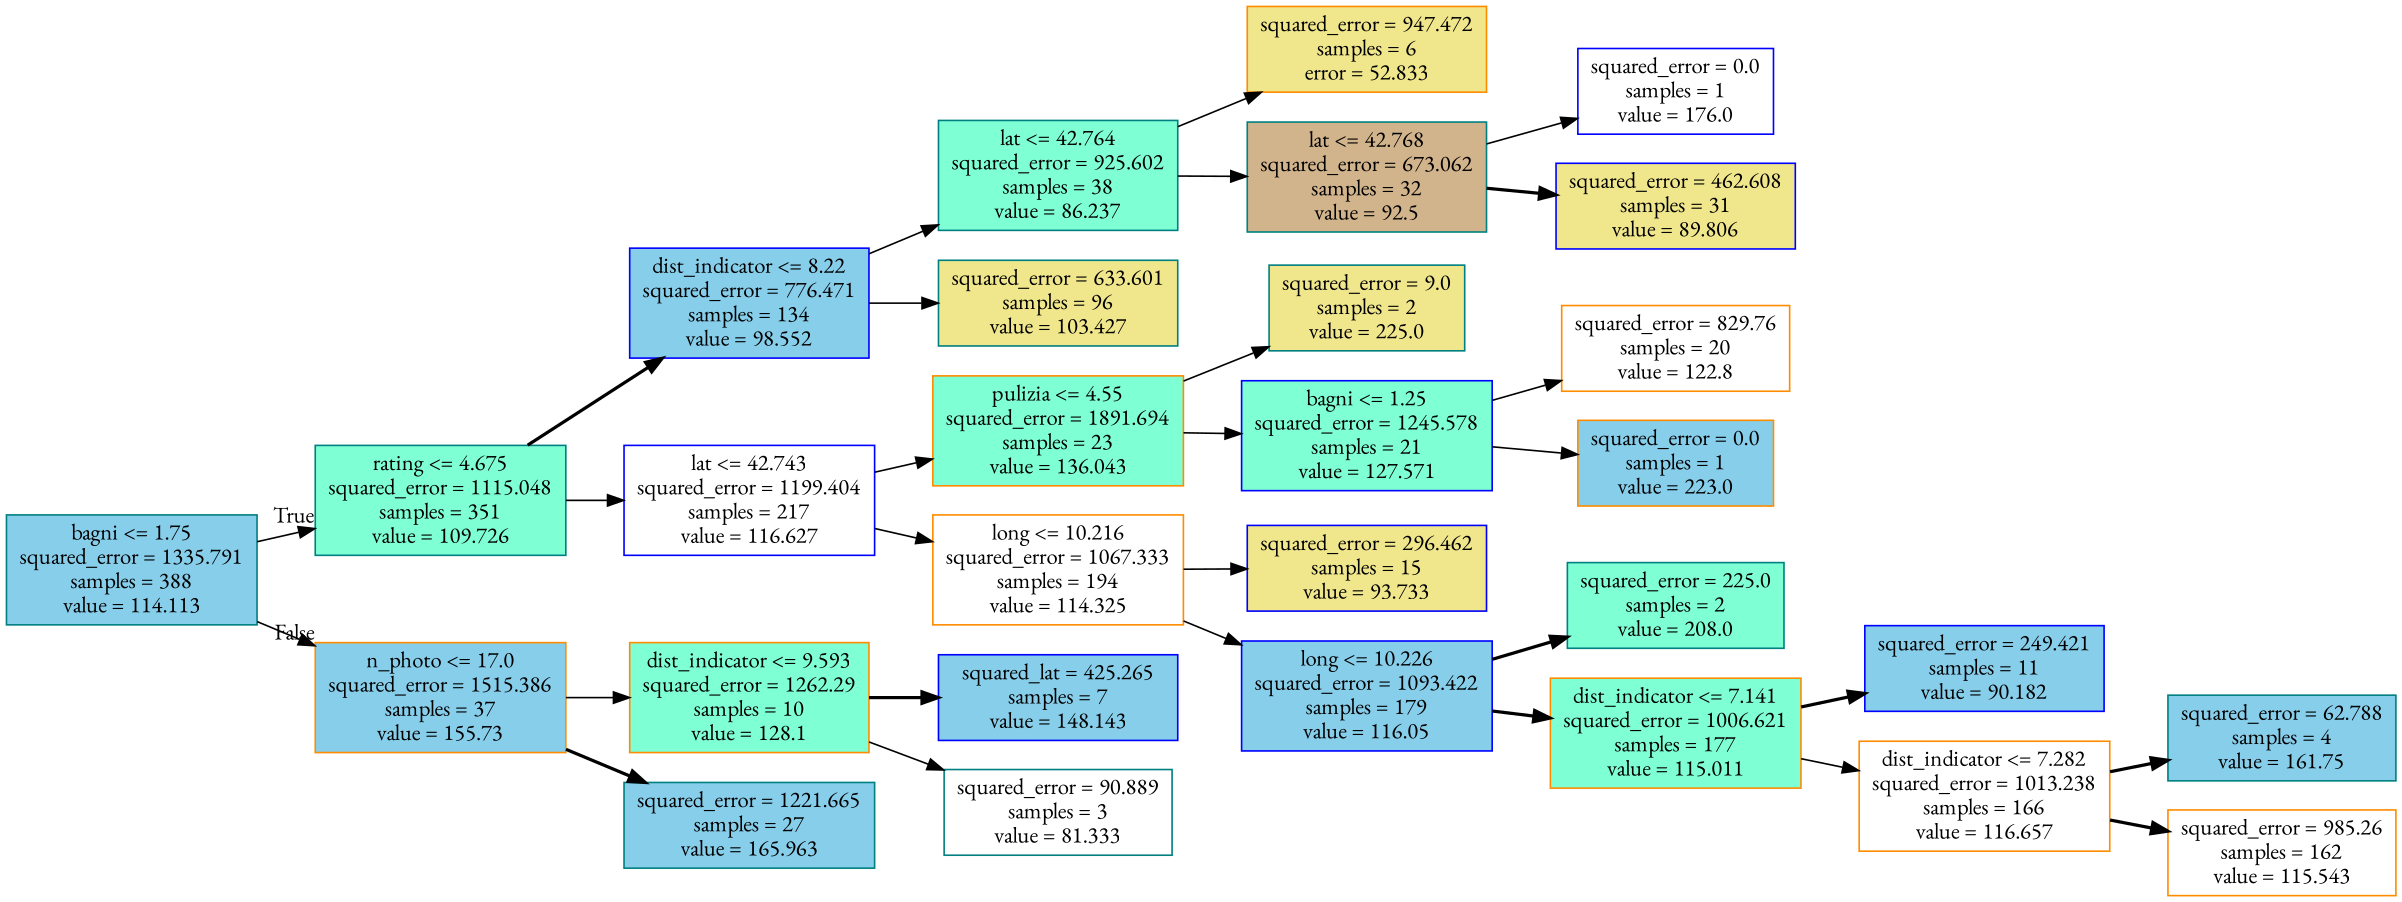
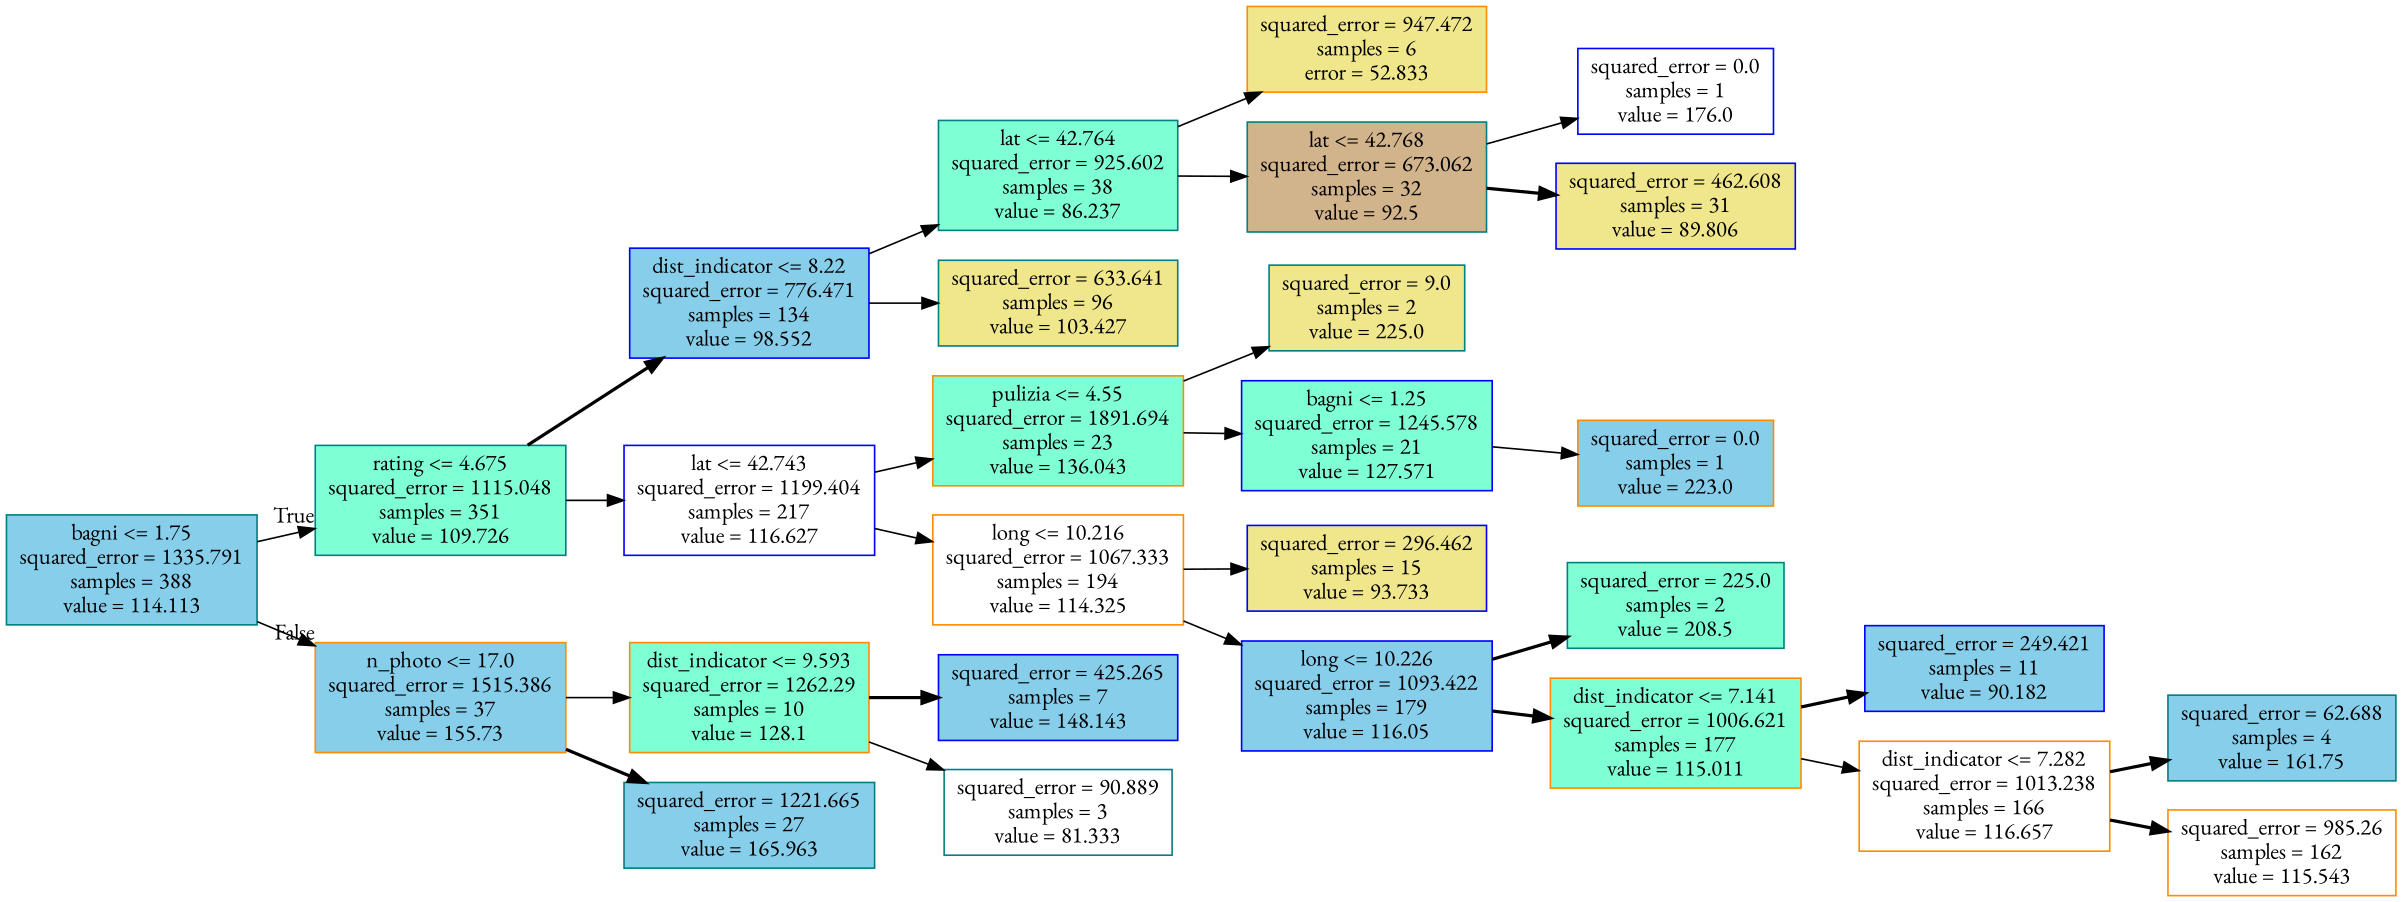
(1058, 303) -> (1058, 303)
(1676, 348) -> none
(1676, 605) -> (1676, 605)
(1058, 698) -> (1058, 698)
(2282, 738) -> (2282, 738)
